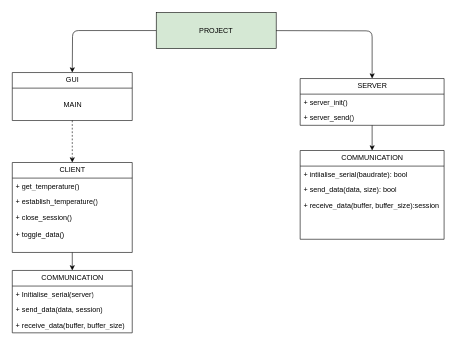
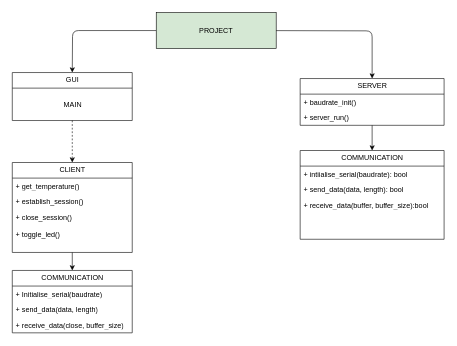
(331, 102) -> (335, 102)
(333, 118) -> (331, 118)
(356, 190) -> (360, 190)
(63, 202) -> (54, 202)
(373, 210) -> (373, 210)
(47, 222) -> (47, 222)
(64, 294) -> (68, 294)
(65, 310) -> (63, 310)
(73, 330) -> (73, 330)
